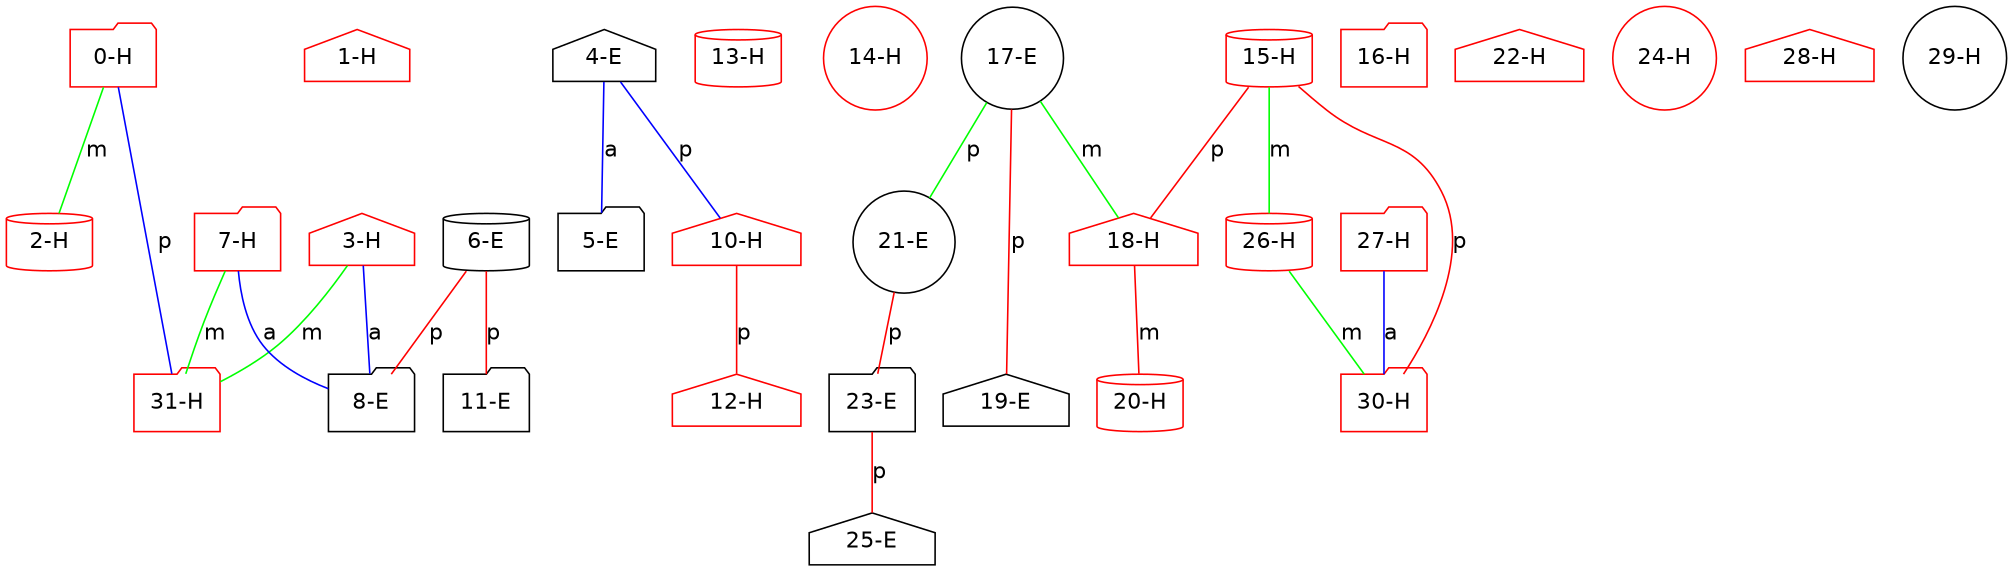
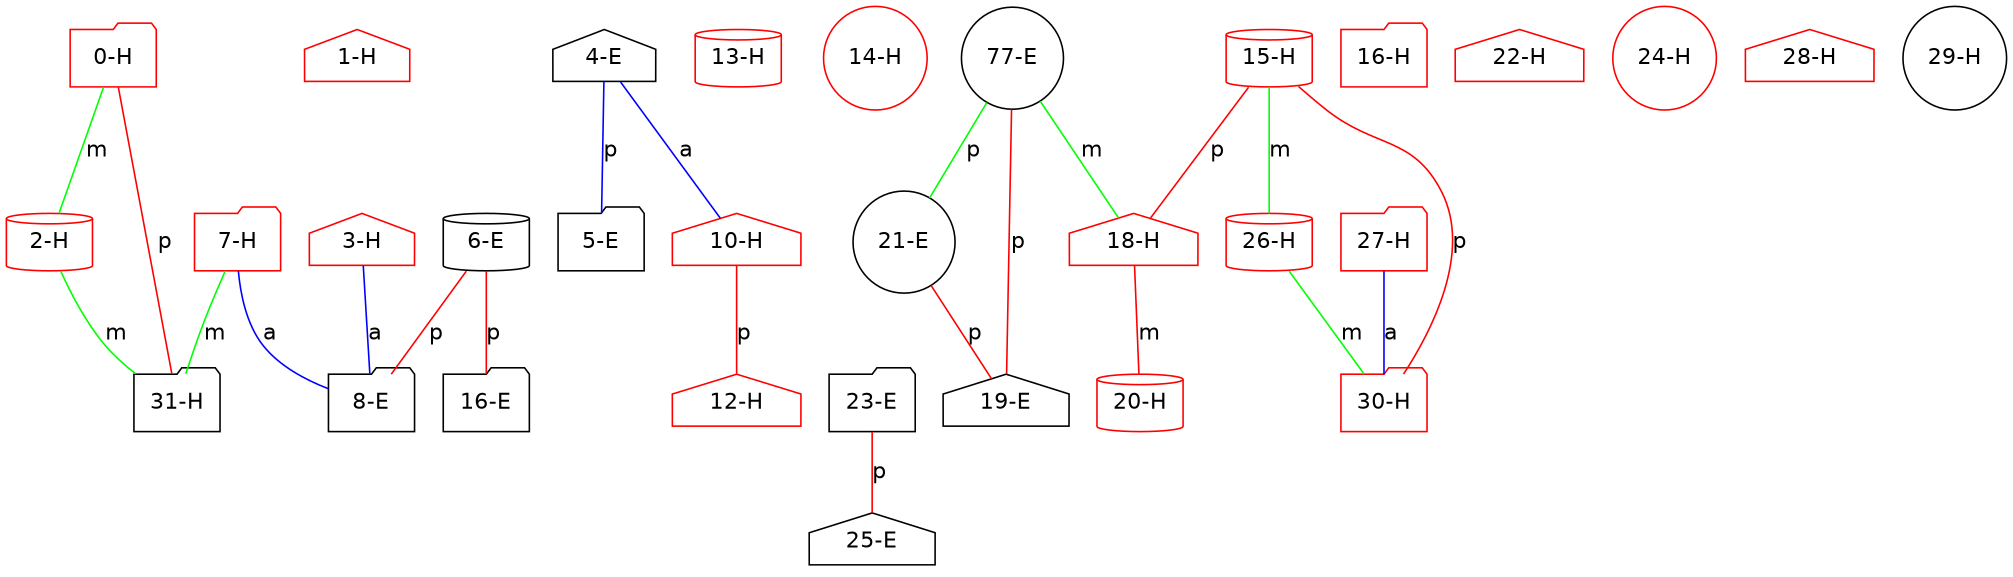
(1012, 58) -> (1012, 58)
(611, 151) -> (611, 151)
(686, 151) -> (686, 151)
(145, 230) -> (145, 230)
(292, 332) -> (92, 327)
(886, 333) -> (961, 332)
(177, 403) -> (177, 403)
(486, 403) -> (486, 403)
